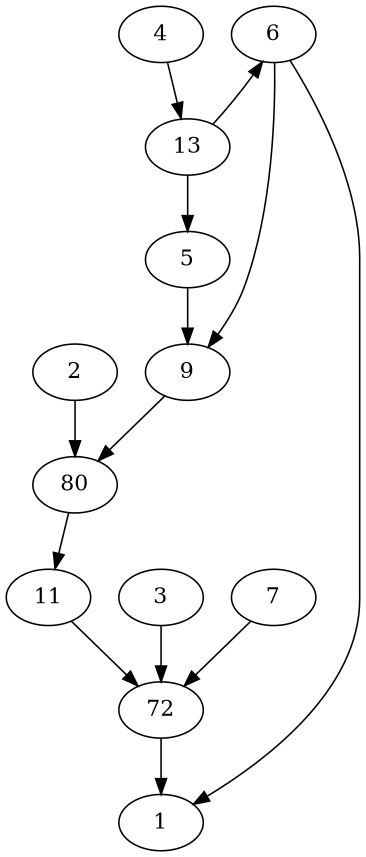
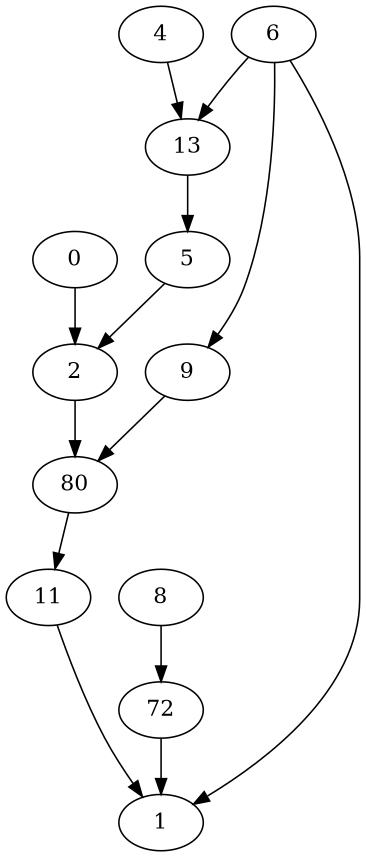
(234, 100) -> (228, 81)
none -> (75, 260)
(188, 308) -> (137, 310)
(161, 597) -> (161, 597)
(274, 597) -> none
(99, 648) -> (90, 707)
